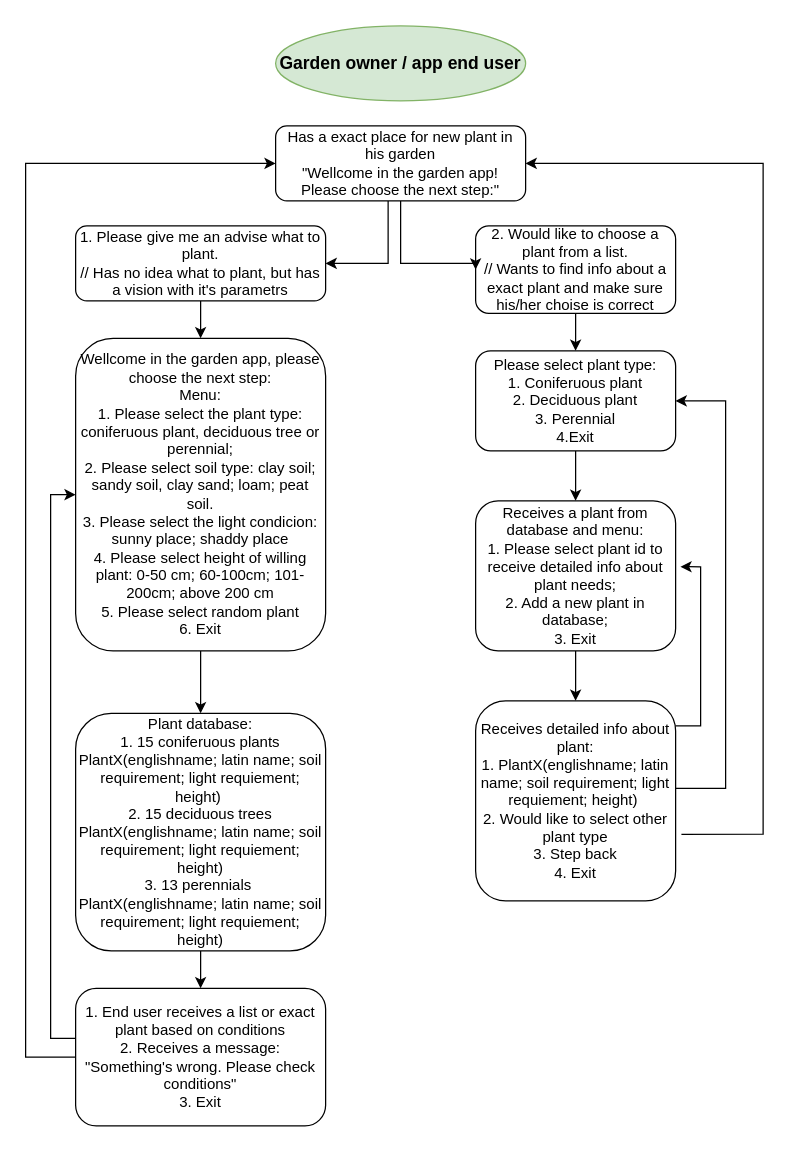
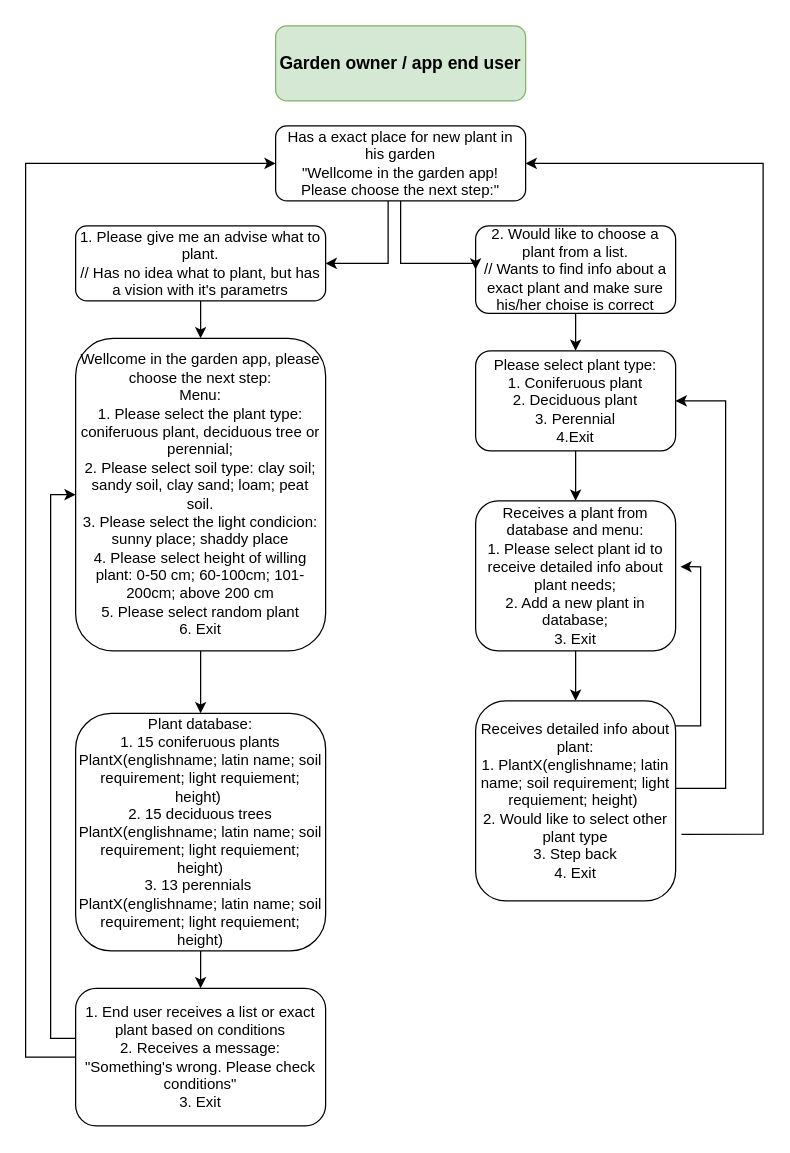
(401, 63) -> (401, 63)
